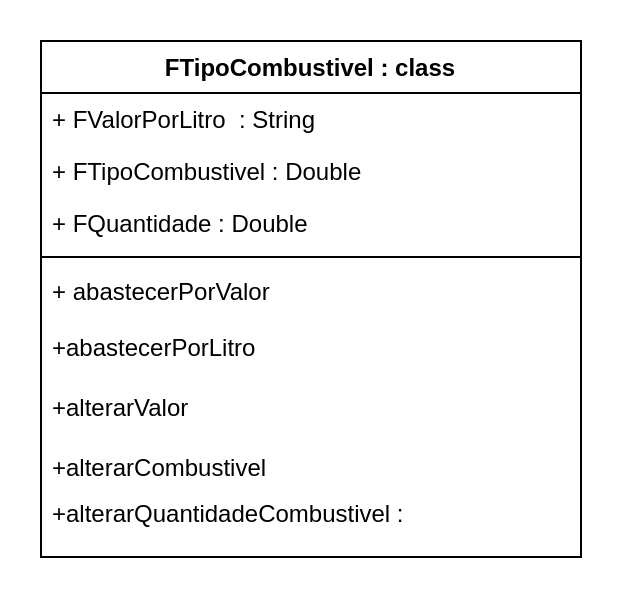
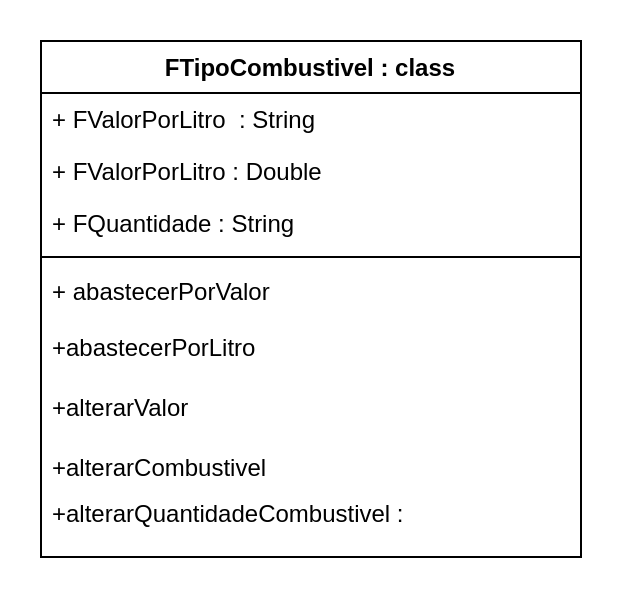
(208, 172) -> (198, 172)
(181, 224) -> (181, 224)
